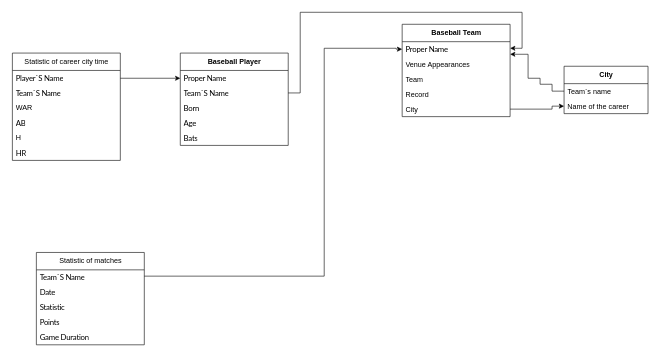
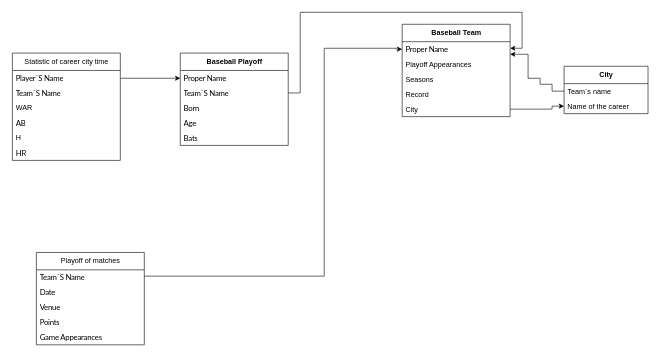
(235, 62) -> (235, 62)
(439, 65) -> (442, 65)
(414, 80) -> (420, 80)
(91, 261) -> (91, 261)
(56, 308) -> (50, 308)
(64, 338) -> (71, 338)
